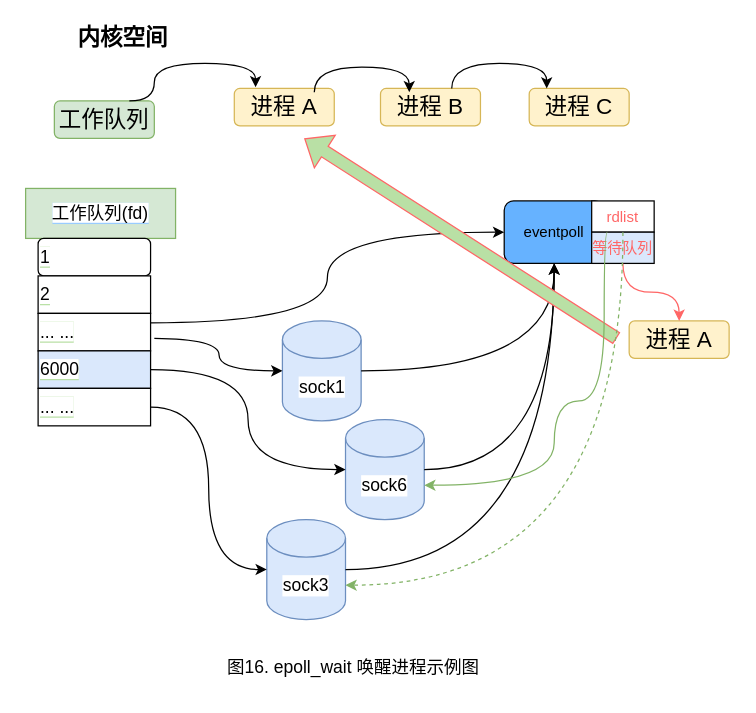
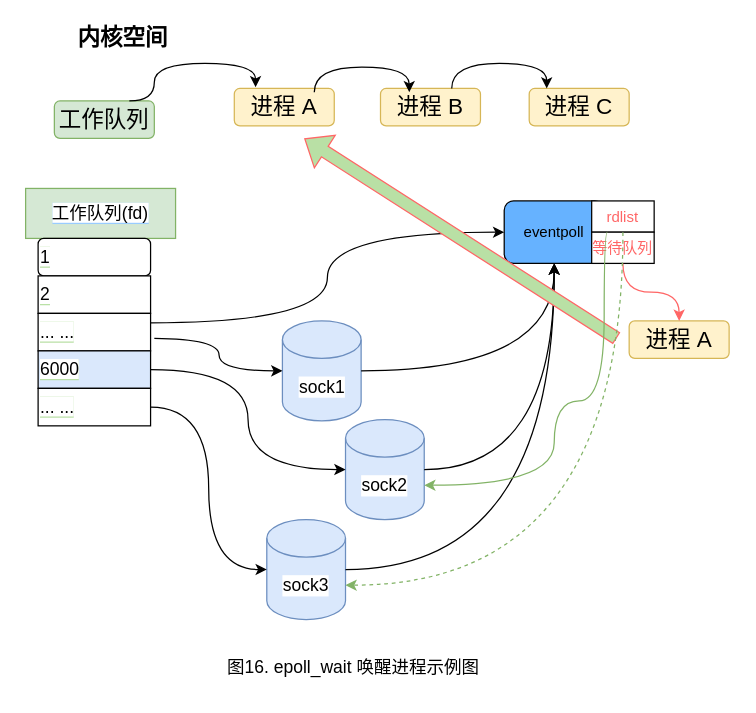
(623, 248) -> (623, 248)
(518, 465) -> (522, 459)
(385, 486) -> (385, 486)
